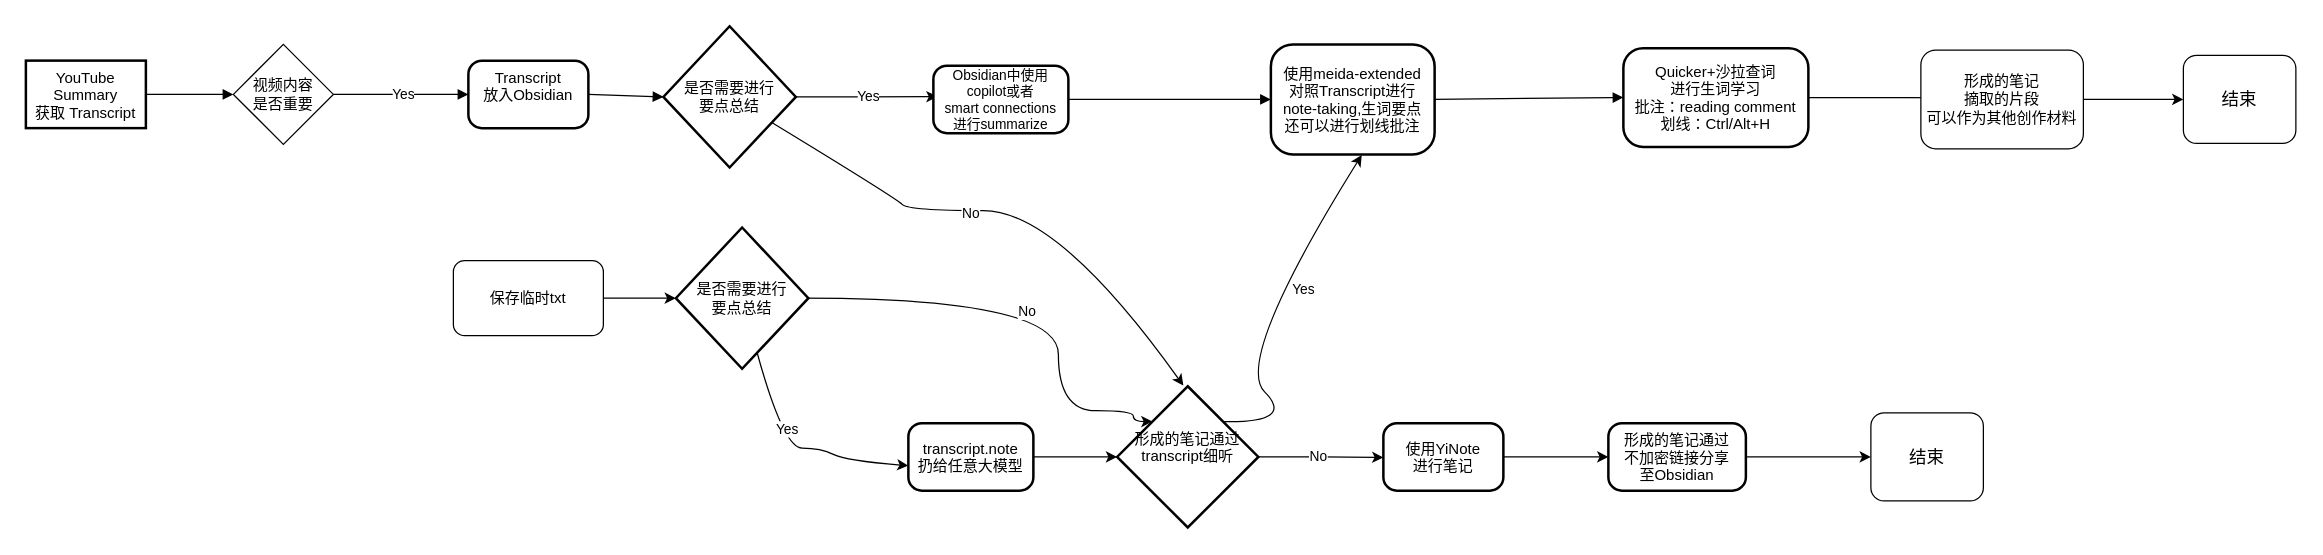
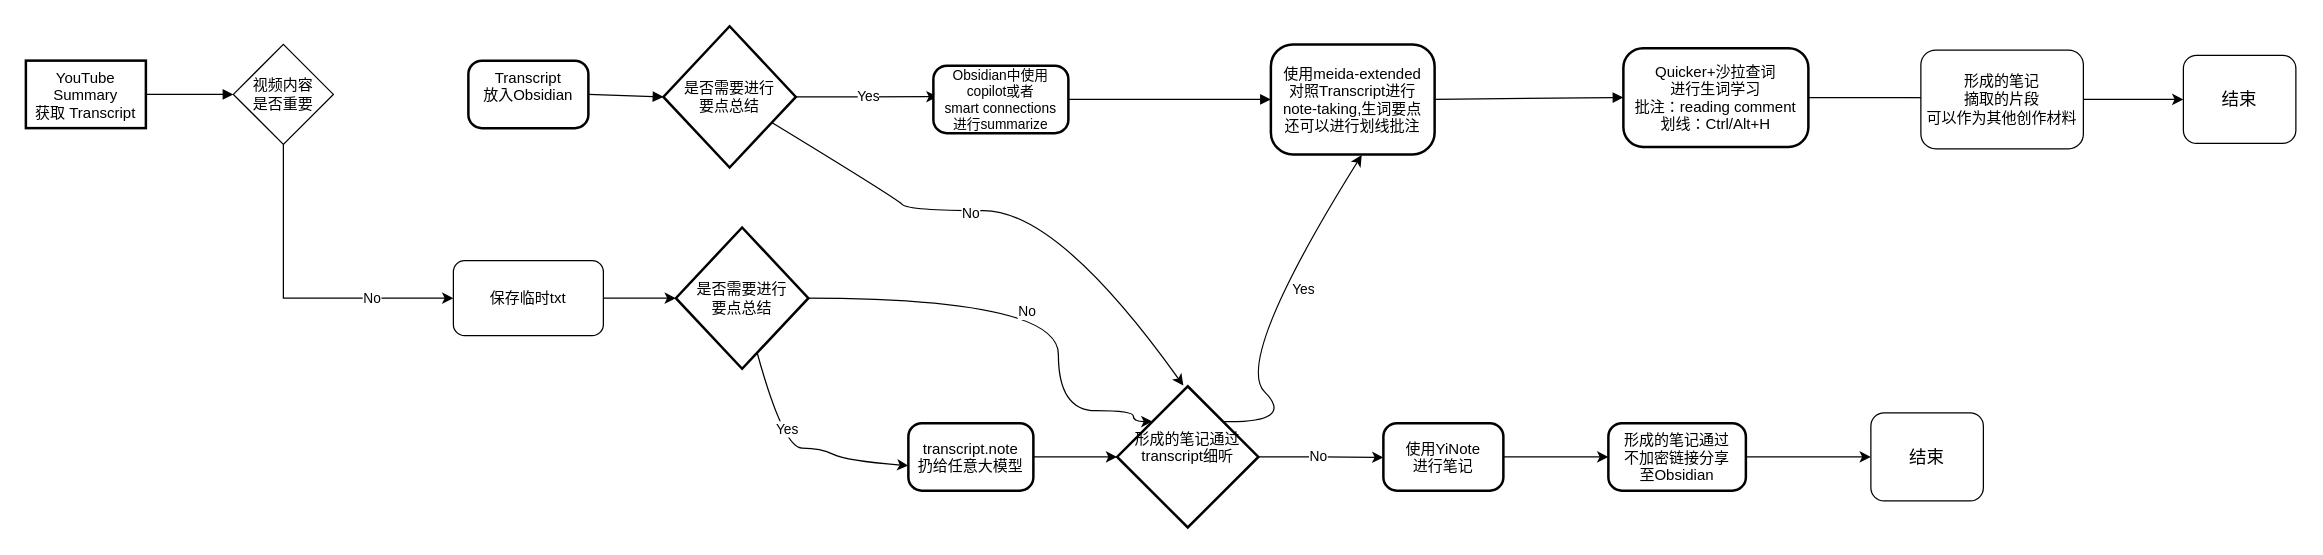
(396, 94) -> none
none -> (287, 298)
